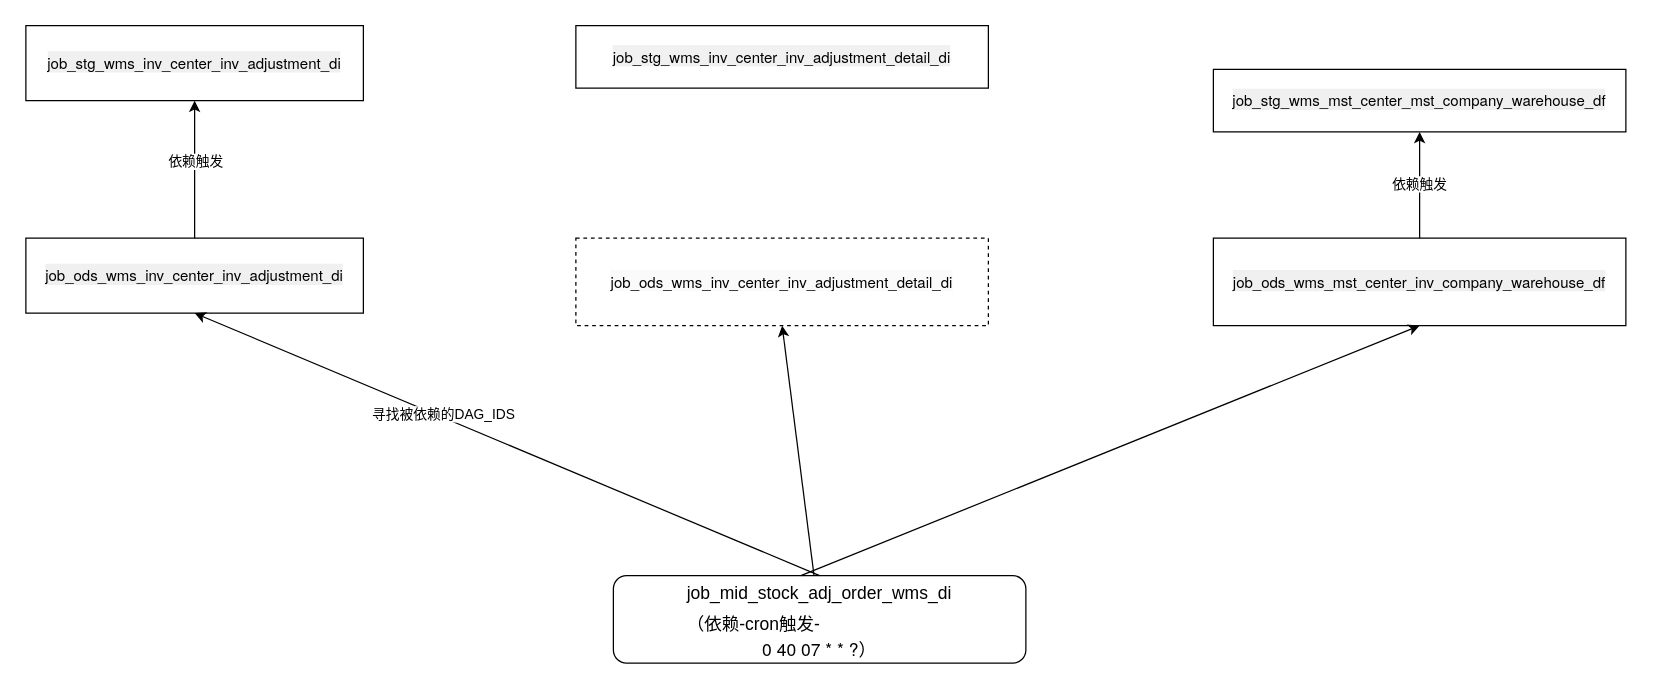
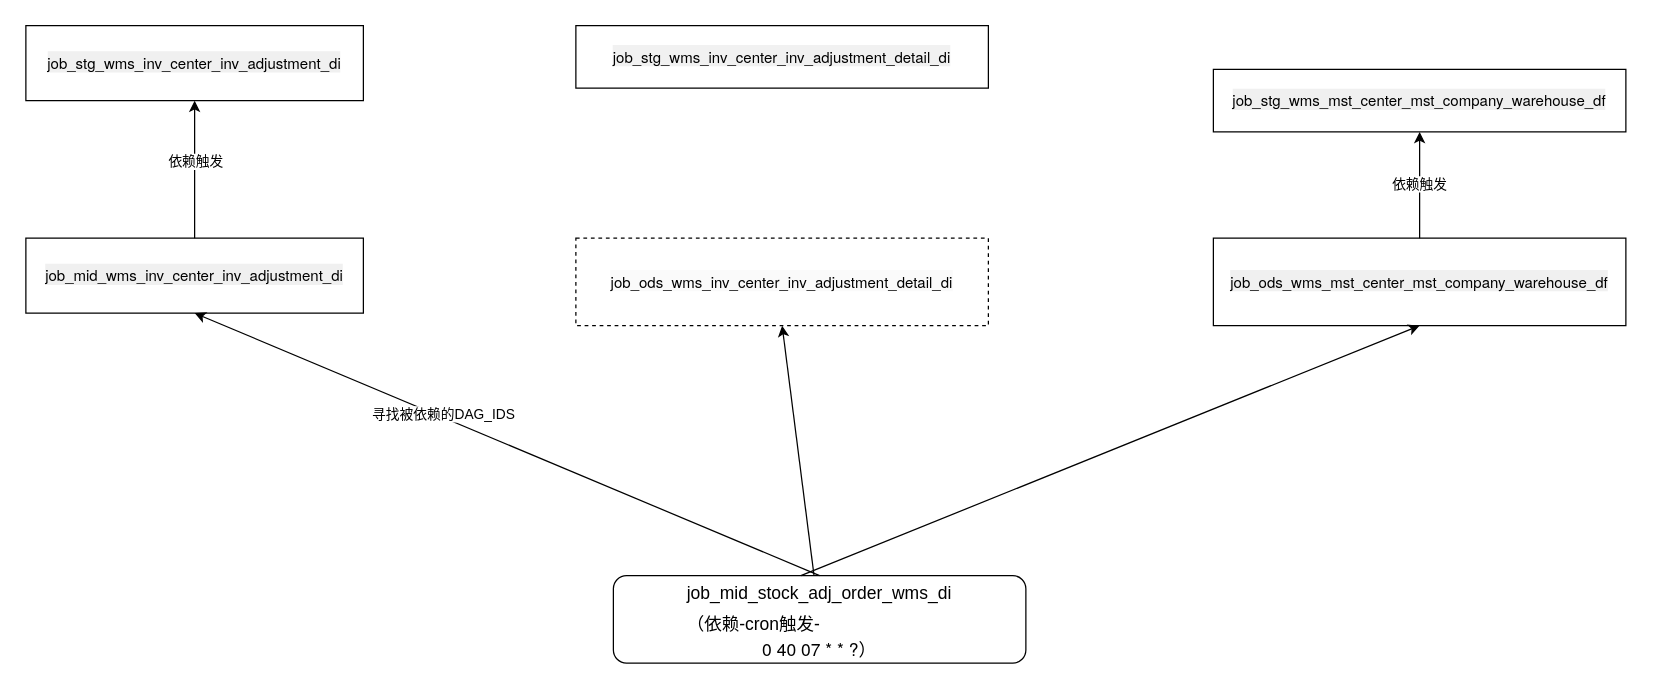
(194, 276) -> (194, 276)
(1419, 282) -> (1419, 282)
